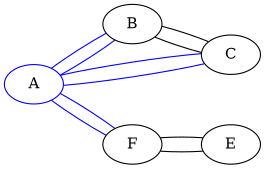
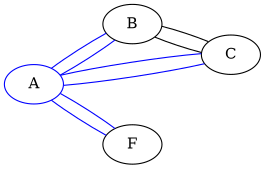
(231, 144) -> none
